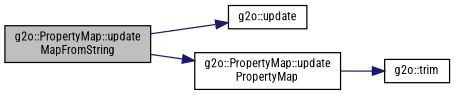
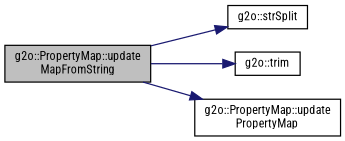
(268, 17) -> (268, 17)
(356, 71) -> (187, 64)
